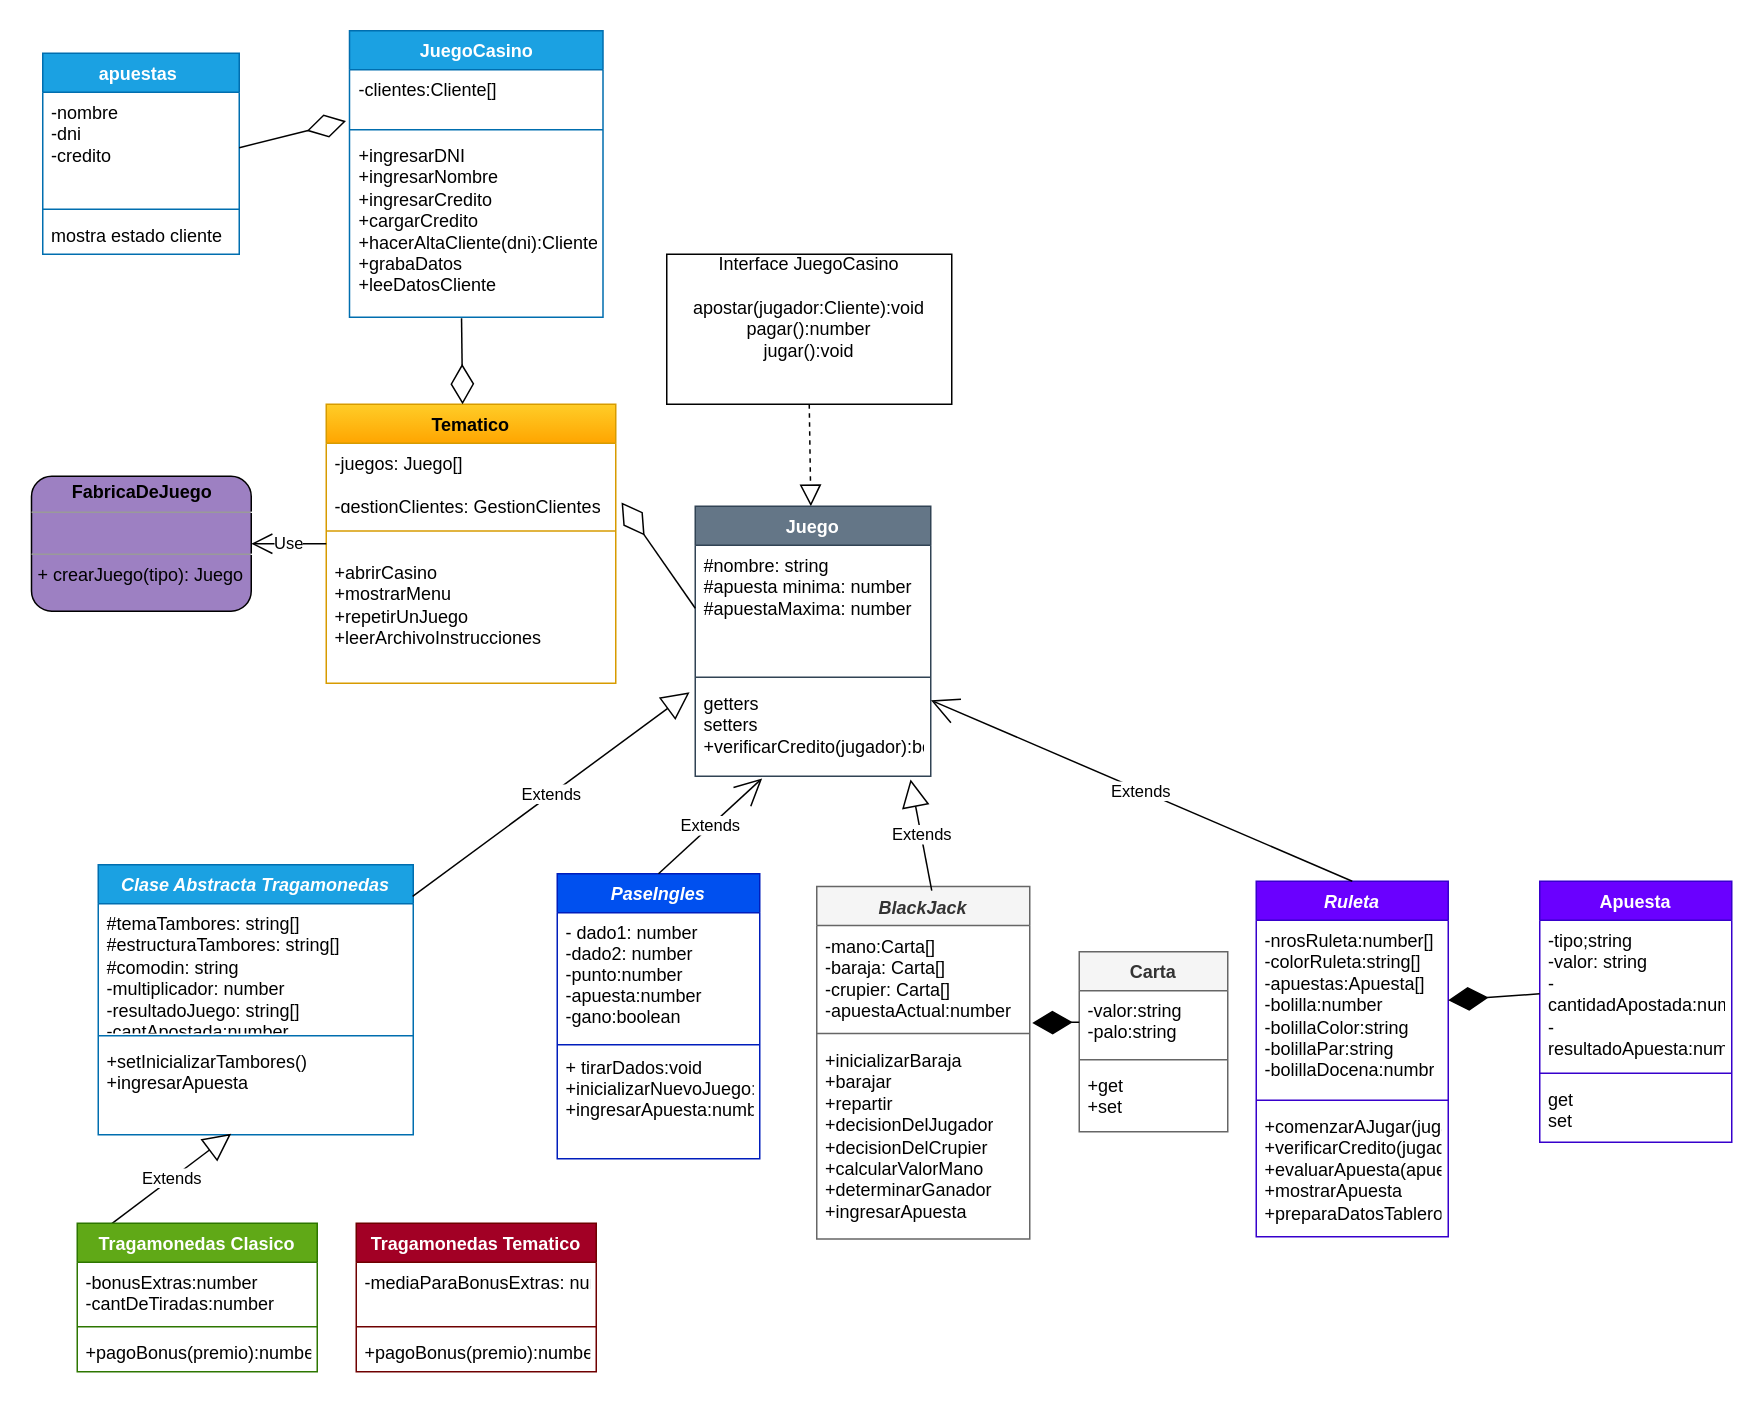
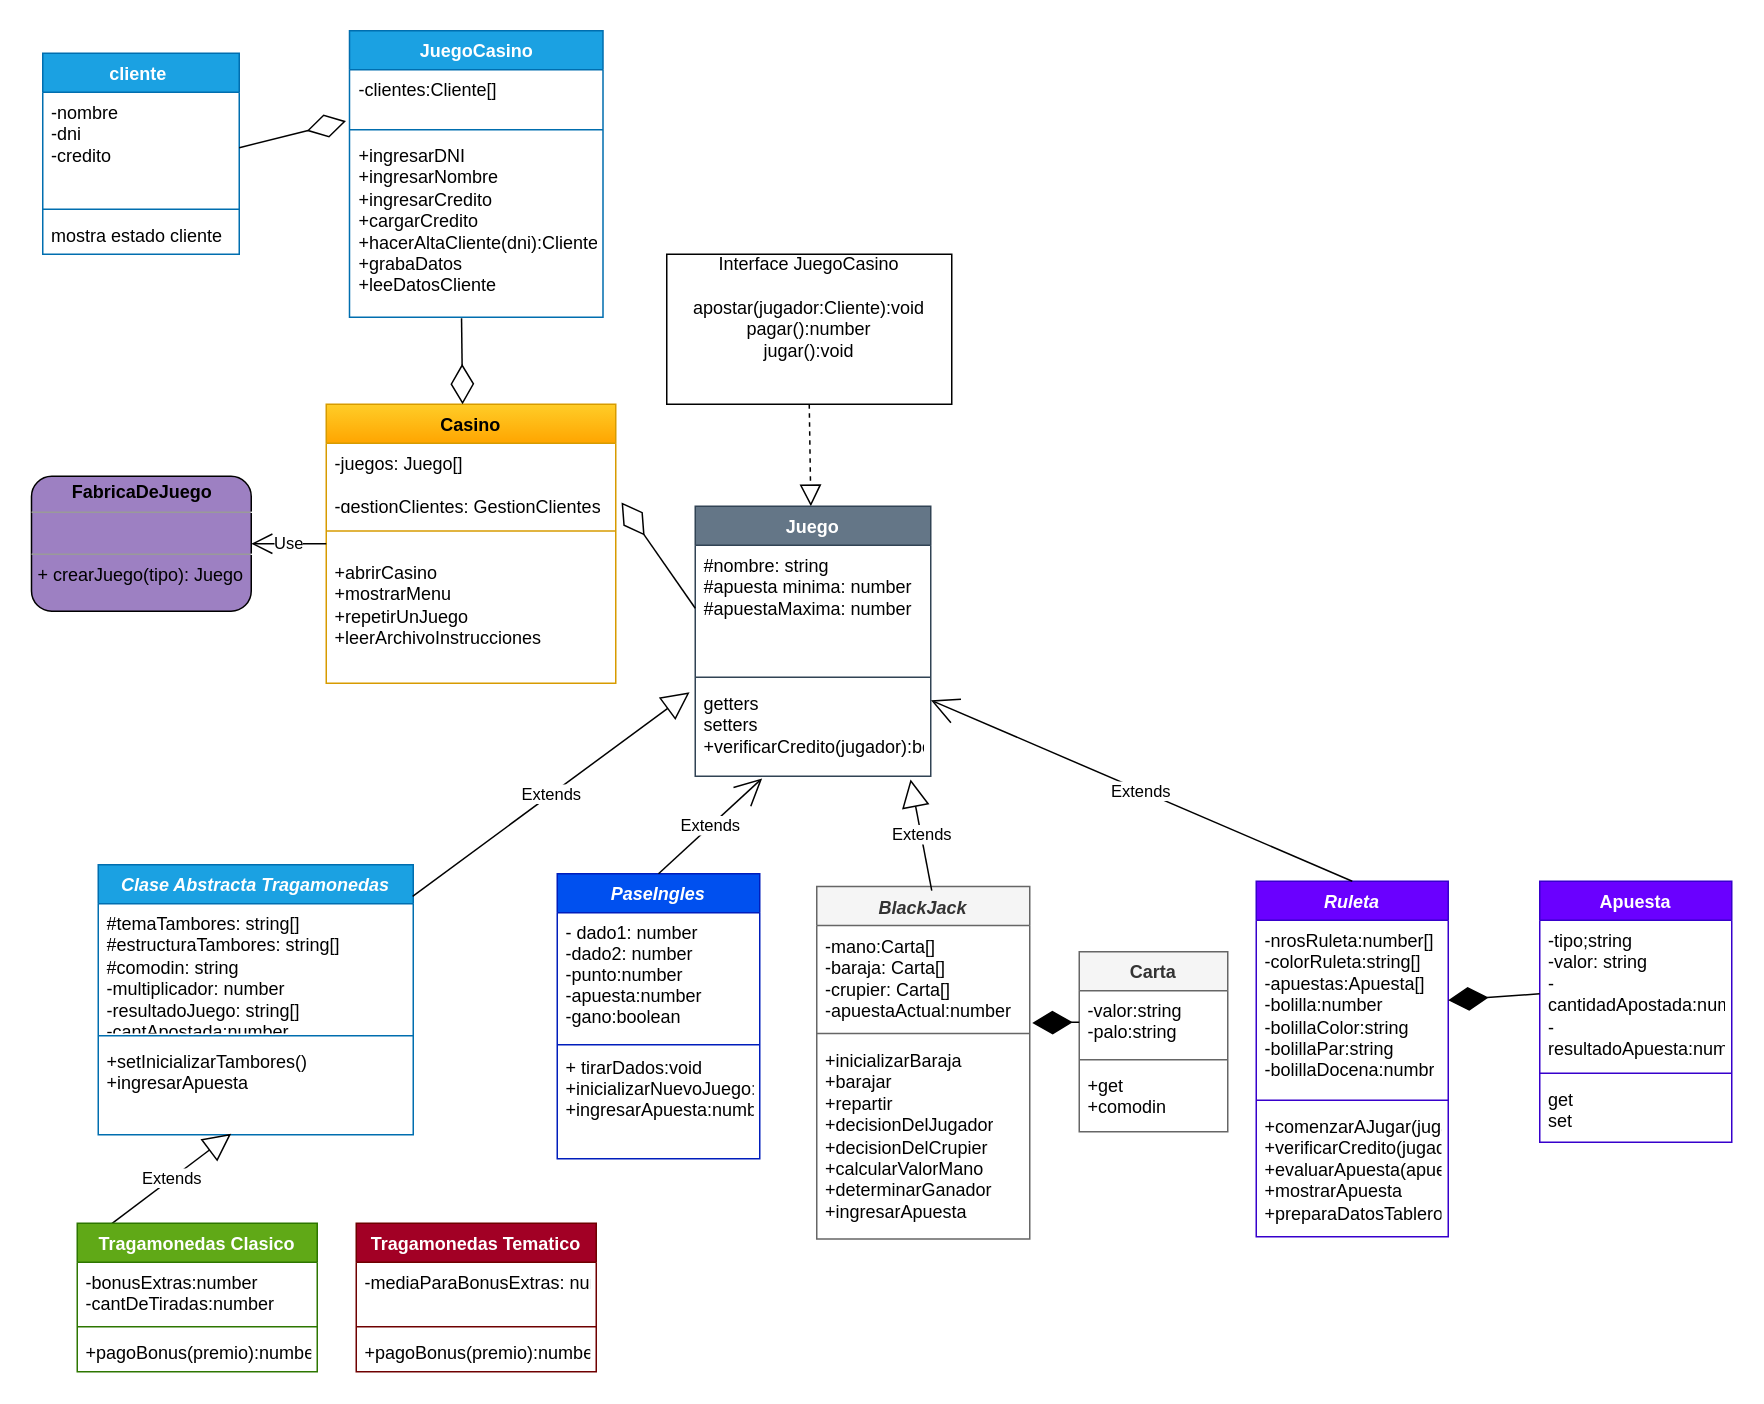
(141, 75) -> (141, 75)
(471, 426) -> (471, 426)
(1108, 1086) -> (1108, 1086)
